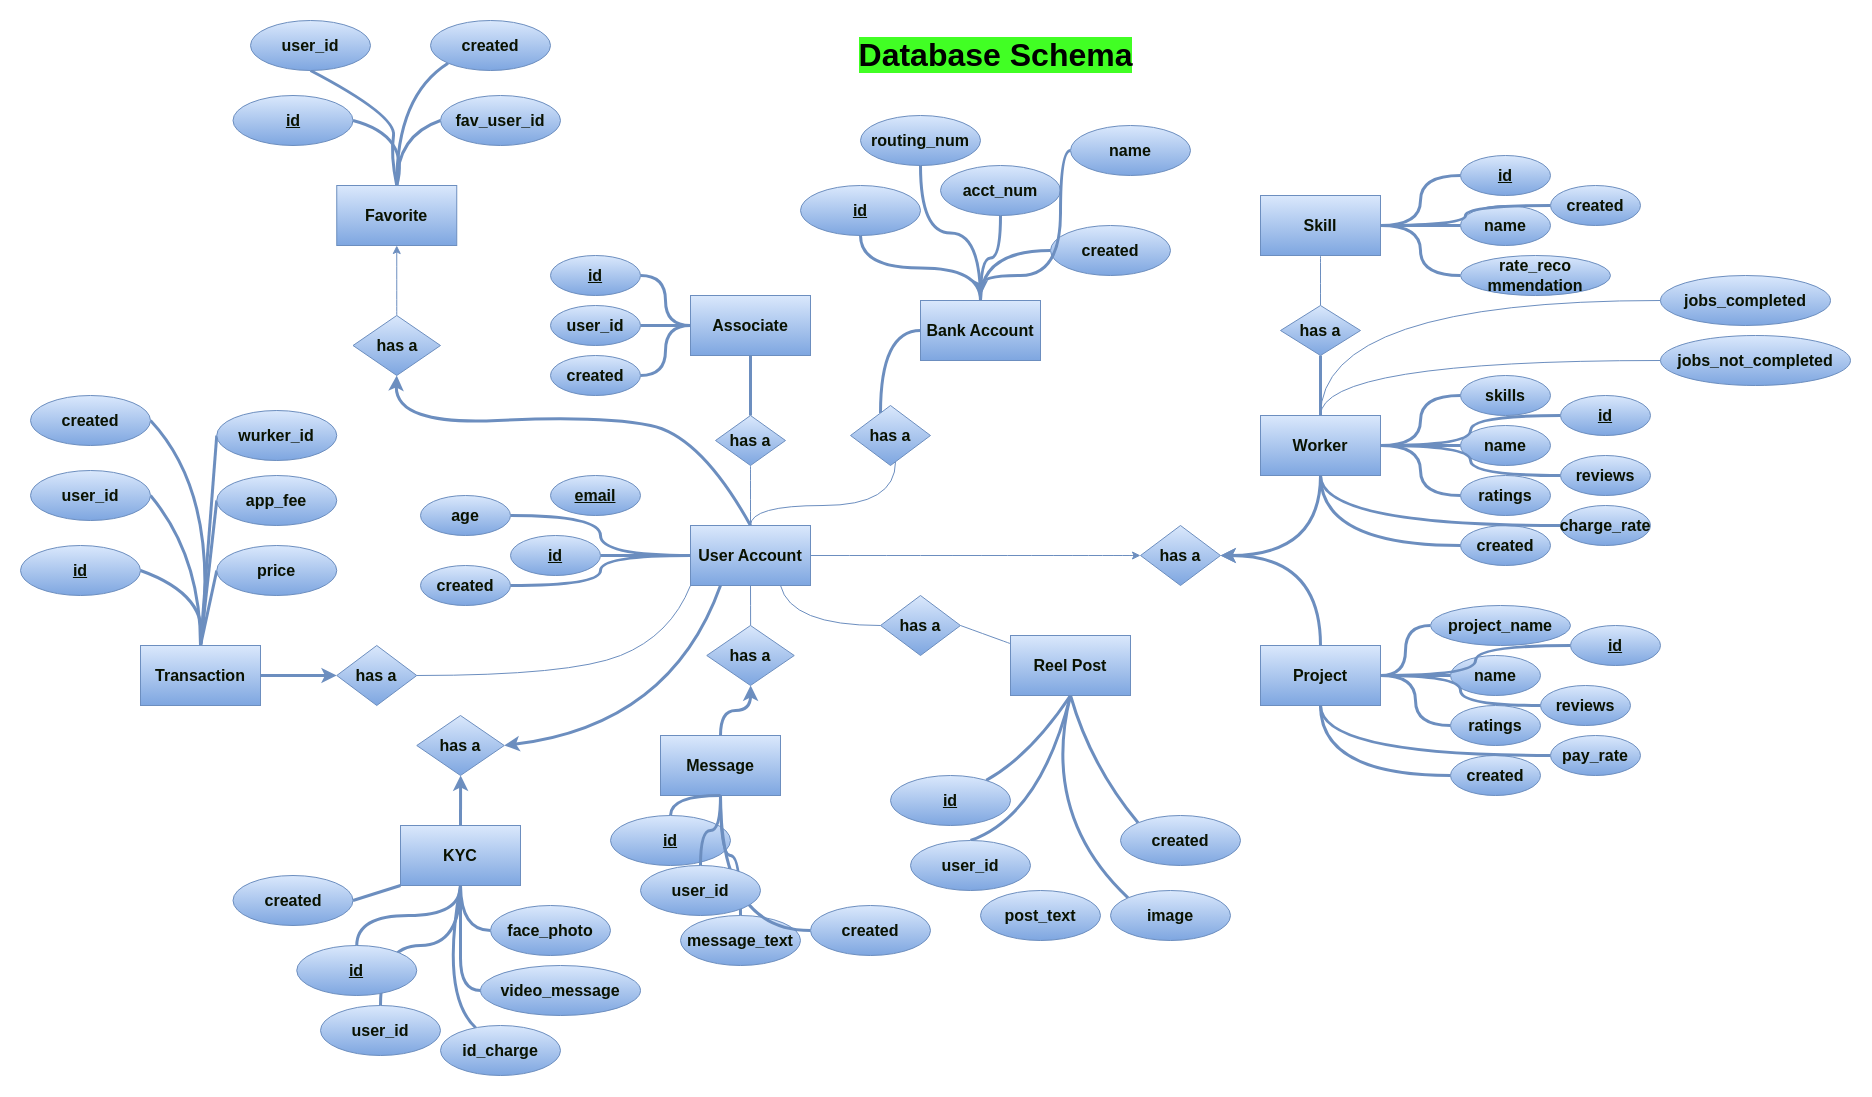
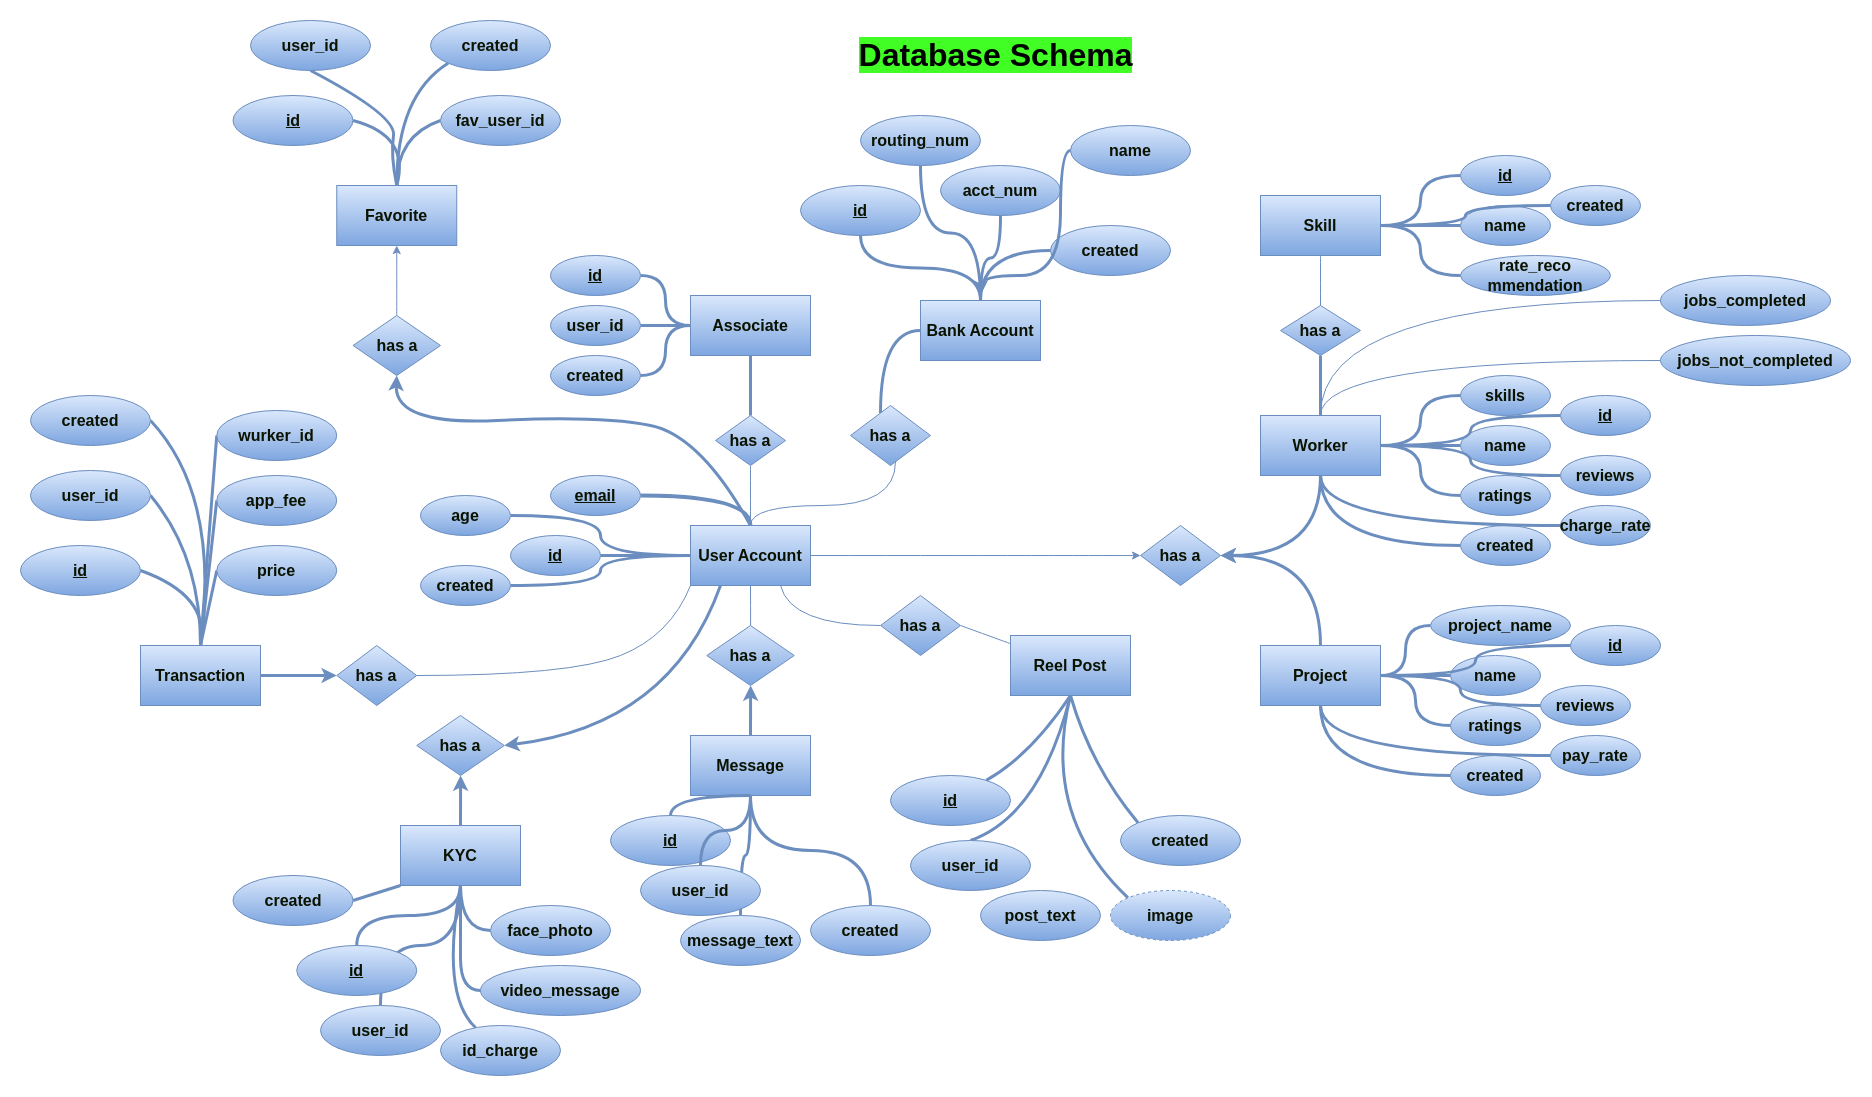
none -> (689, 498)
(721, 766) -> (751, 766)
(1171, 916) -> (1171, 916)
